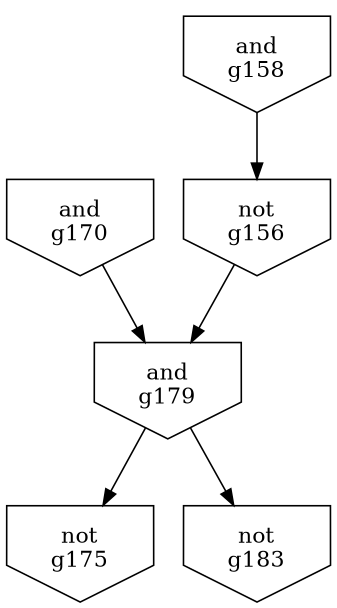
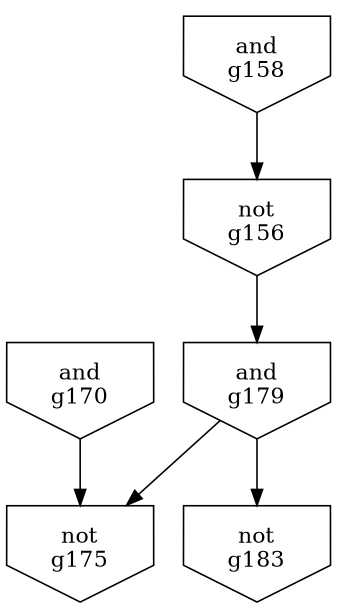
(120, 297) -> (80, 464)
